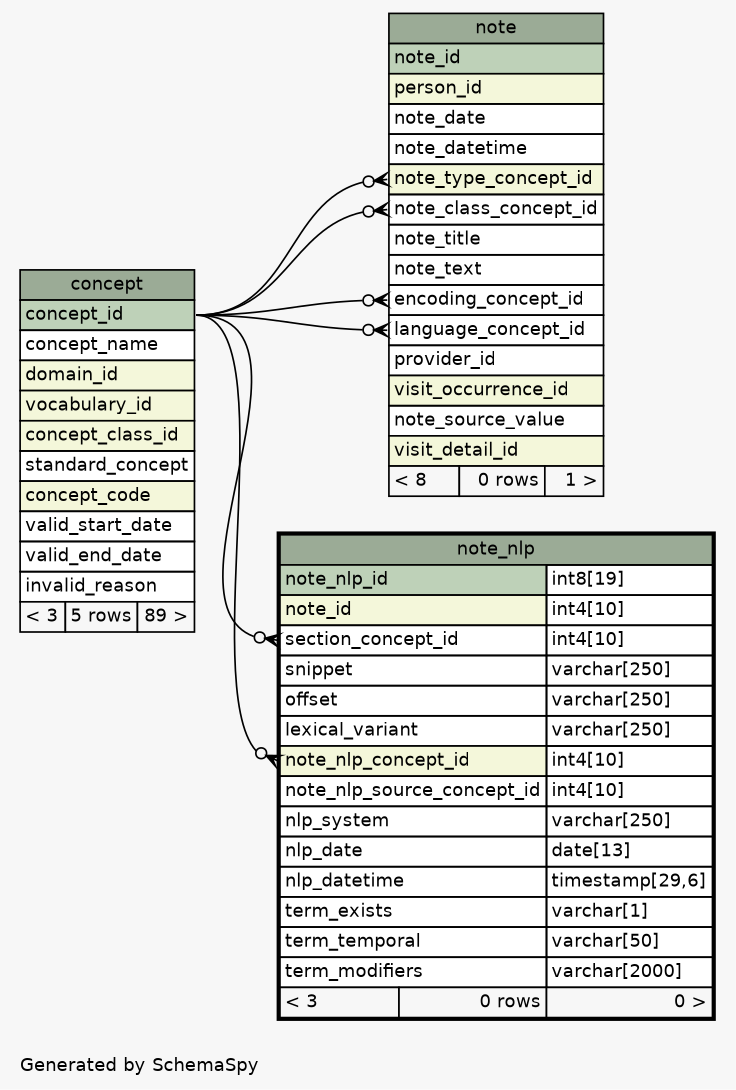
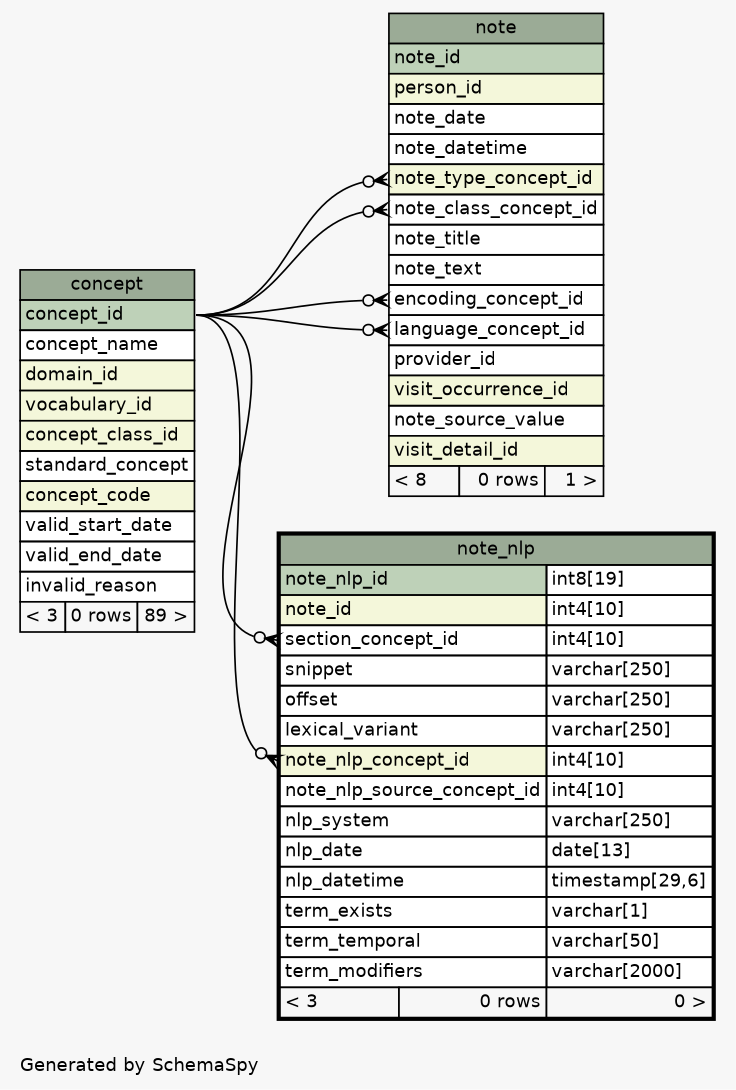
(101, 616) -> (101, 616)
